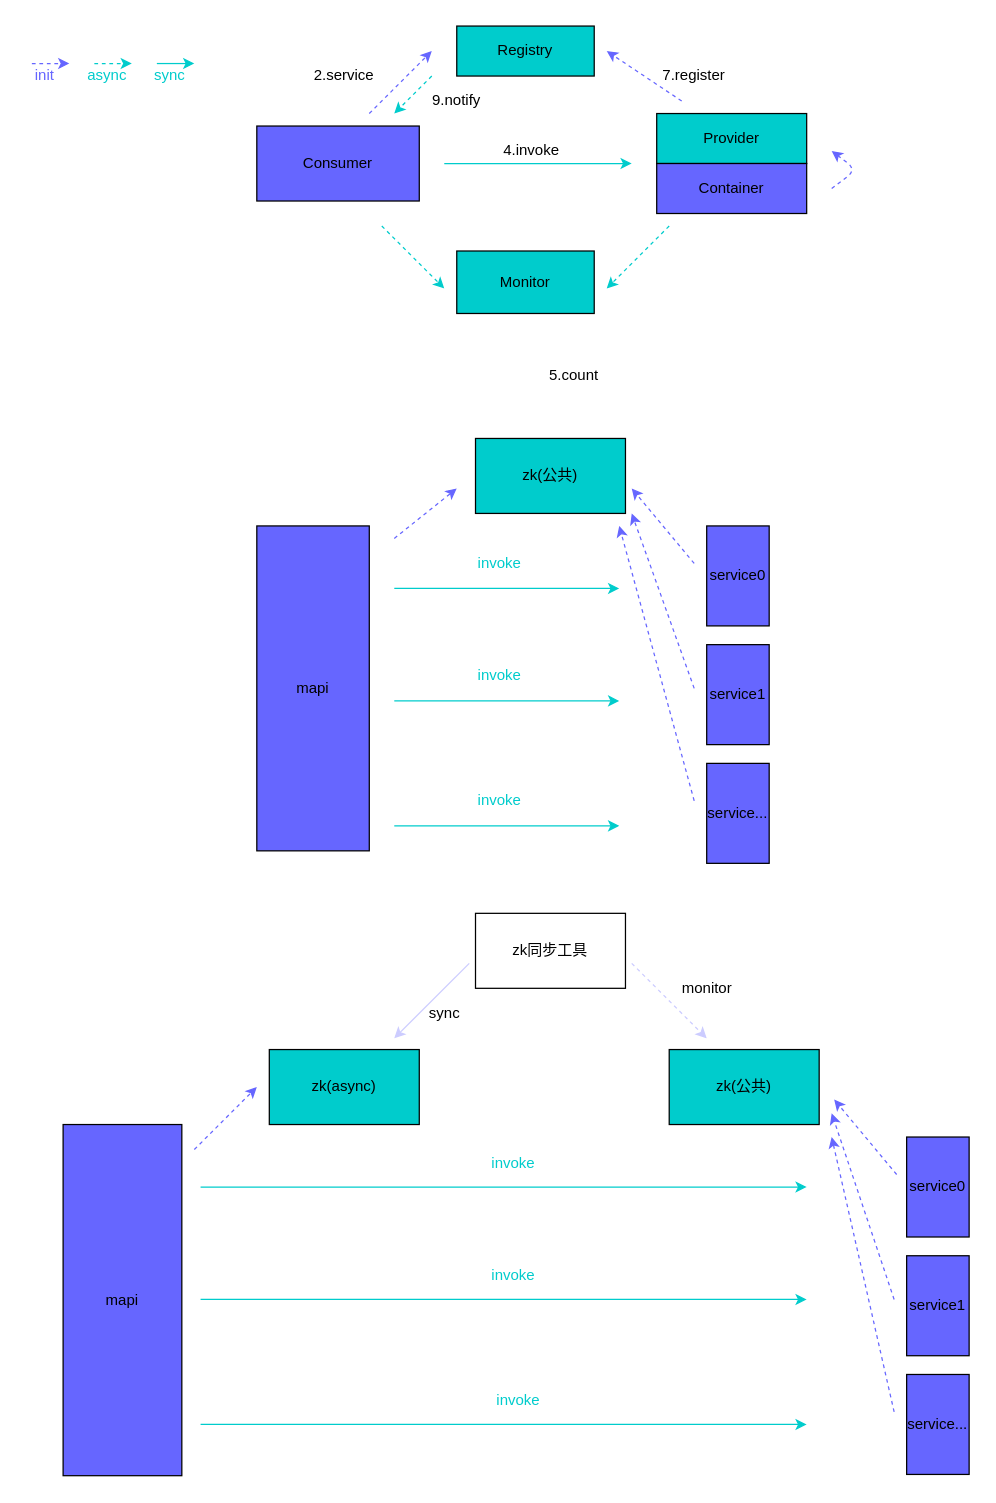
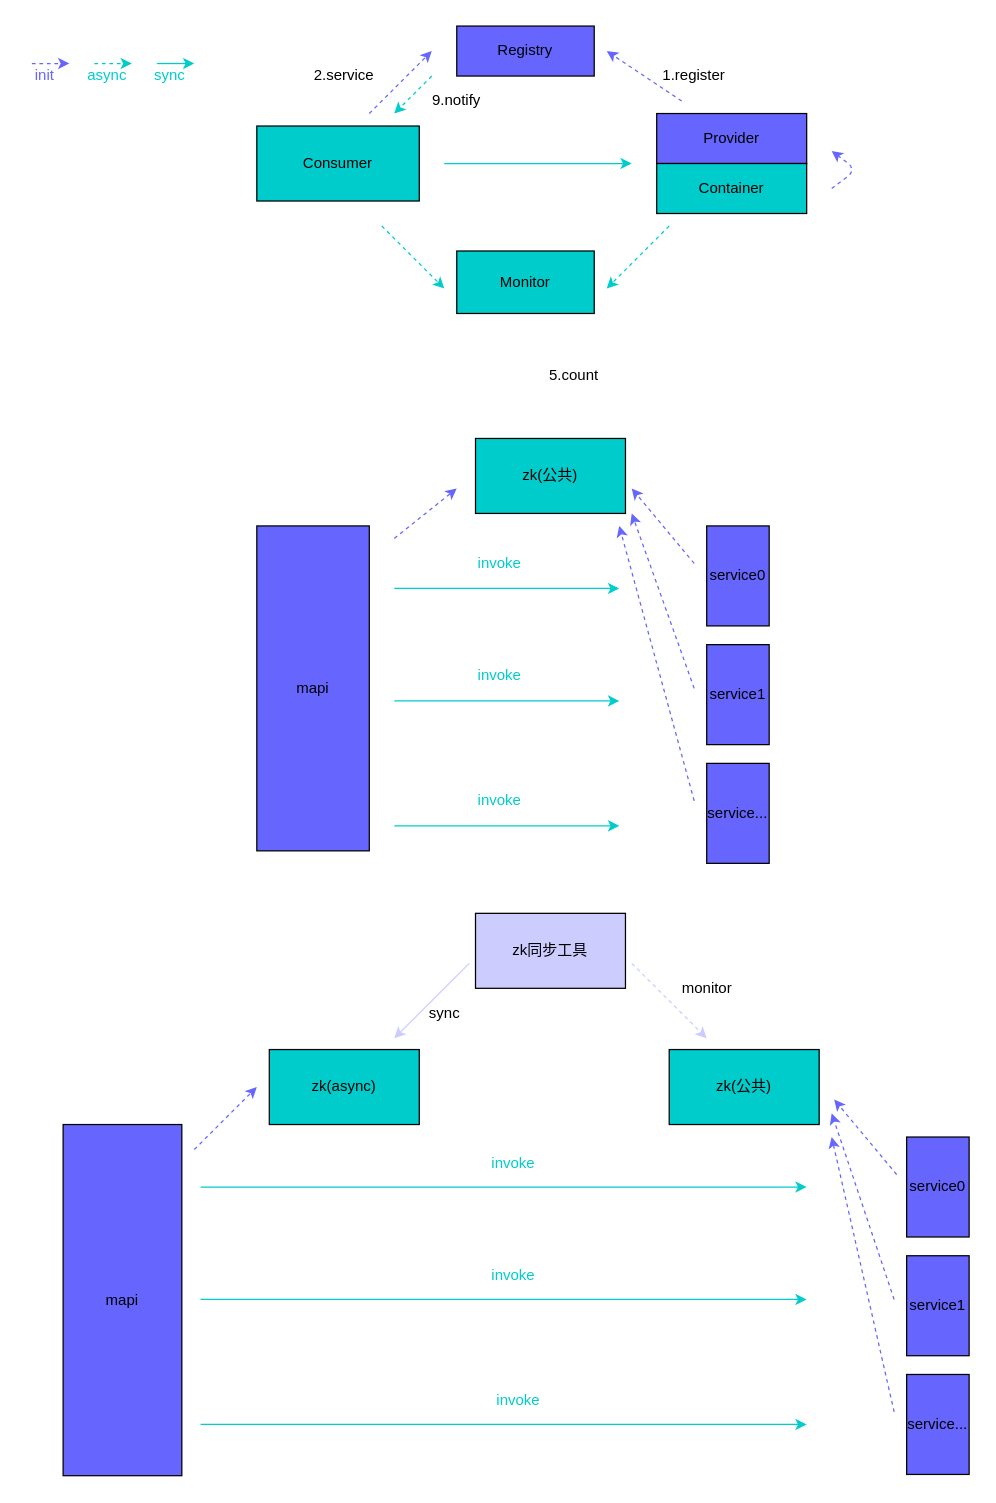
(526, 51) -> (526, 51)
(694, 76) -> (694, 76)
(732, 138) -> (732, 138)
(532, 151) -> none
(338, 163) -> (338, 163)
(732, 188) -> (732, 188)
(551, 951) -> (551, 951)
